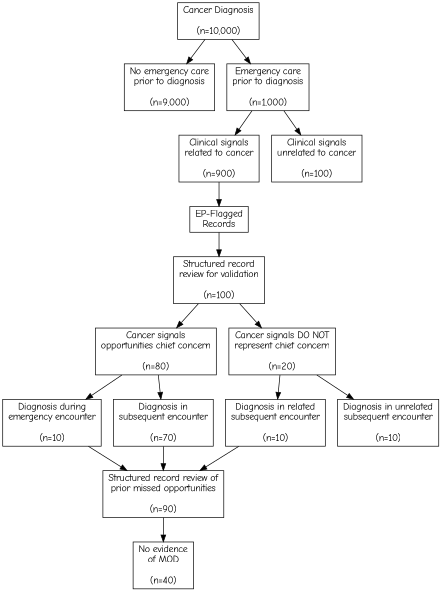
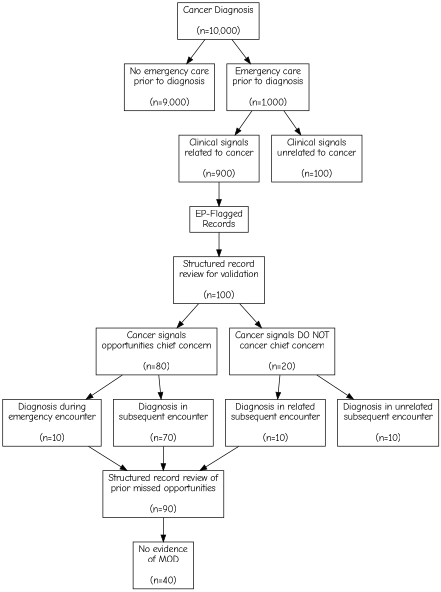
(282, 351) -> (282, 351)
